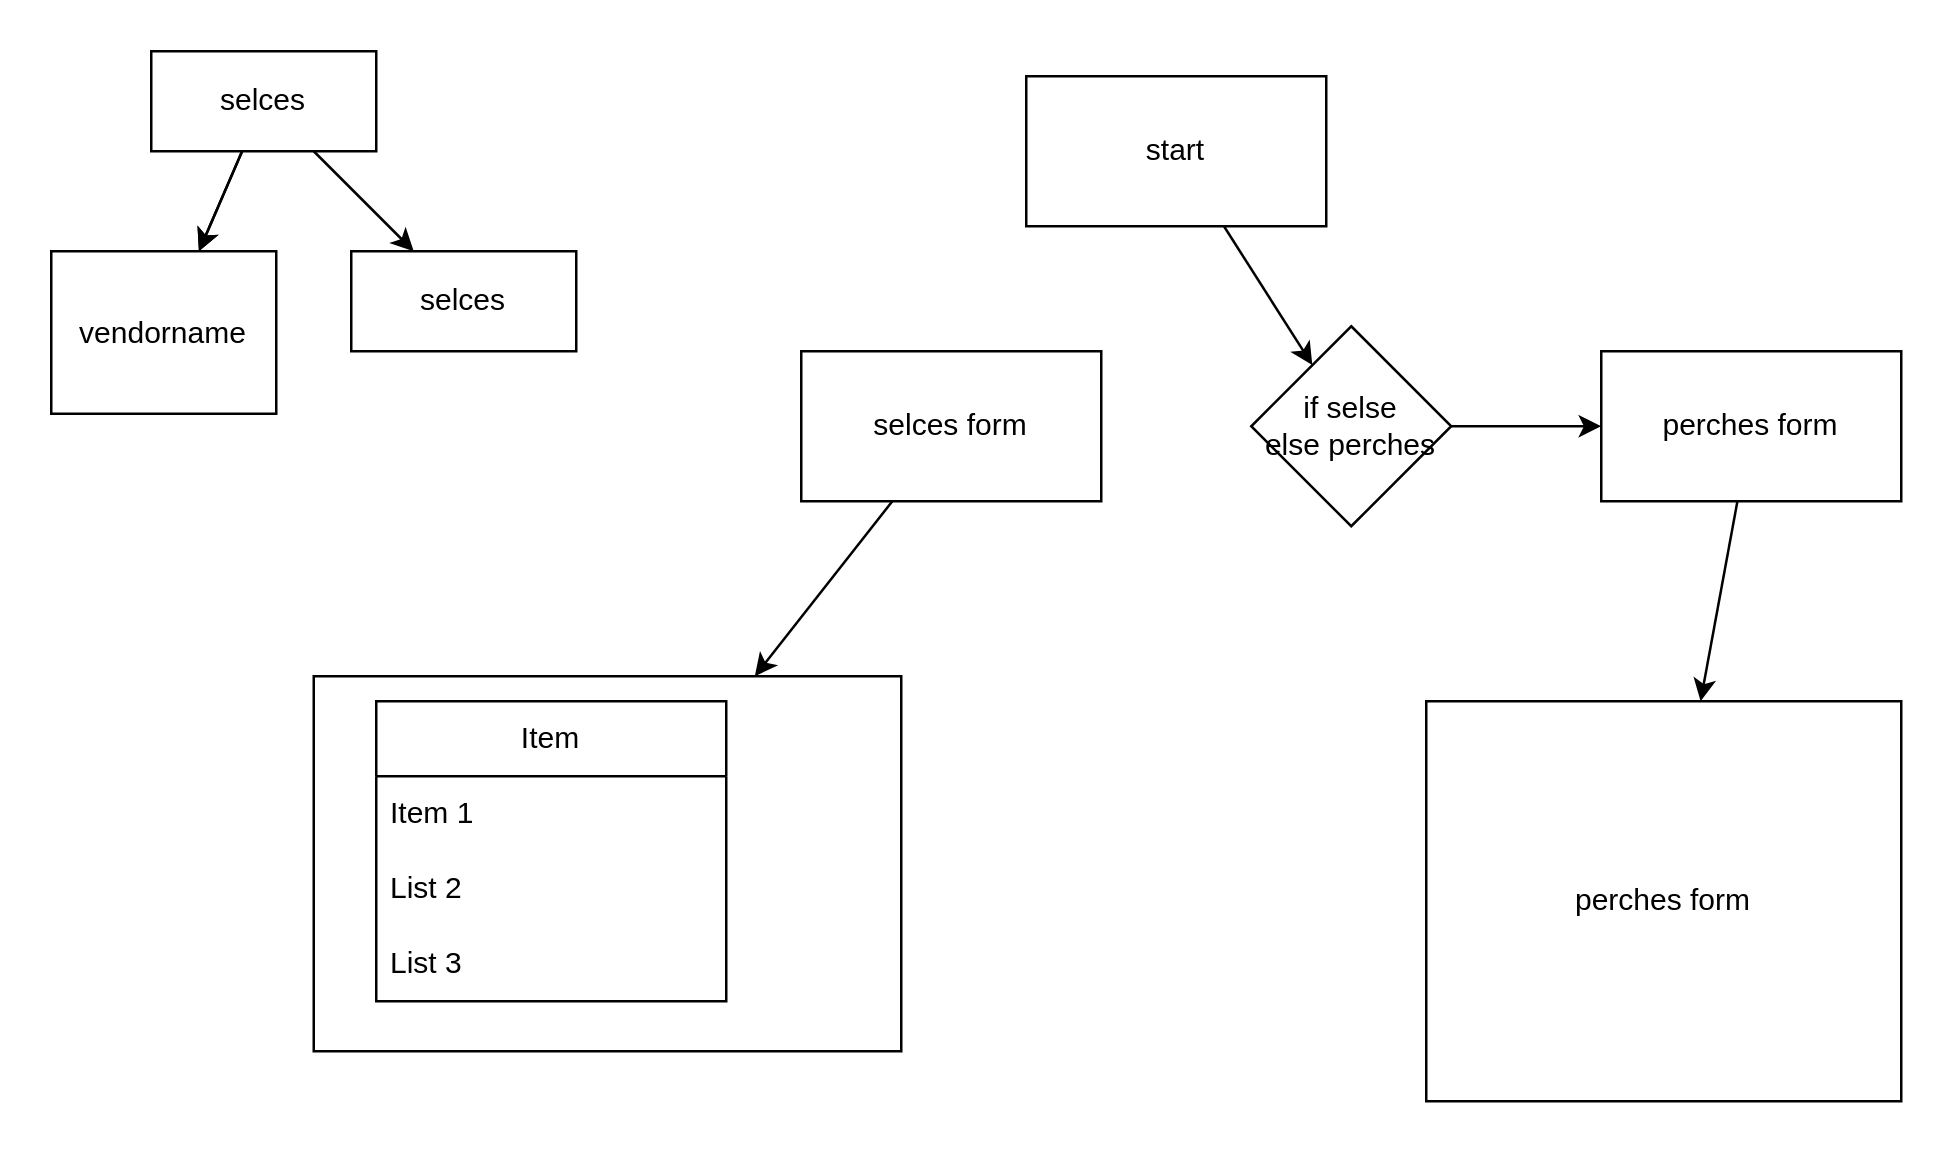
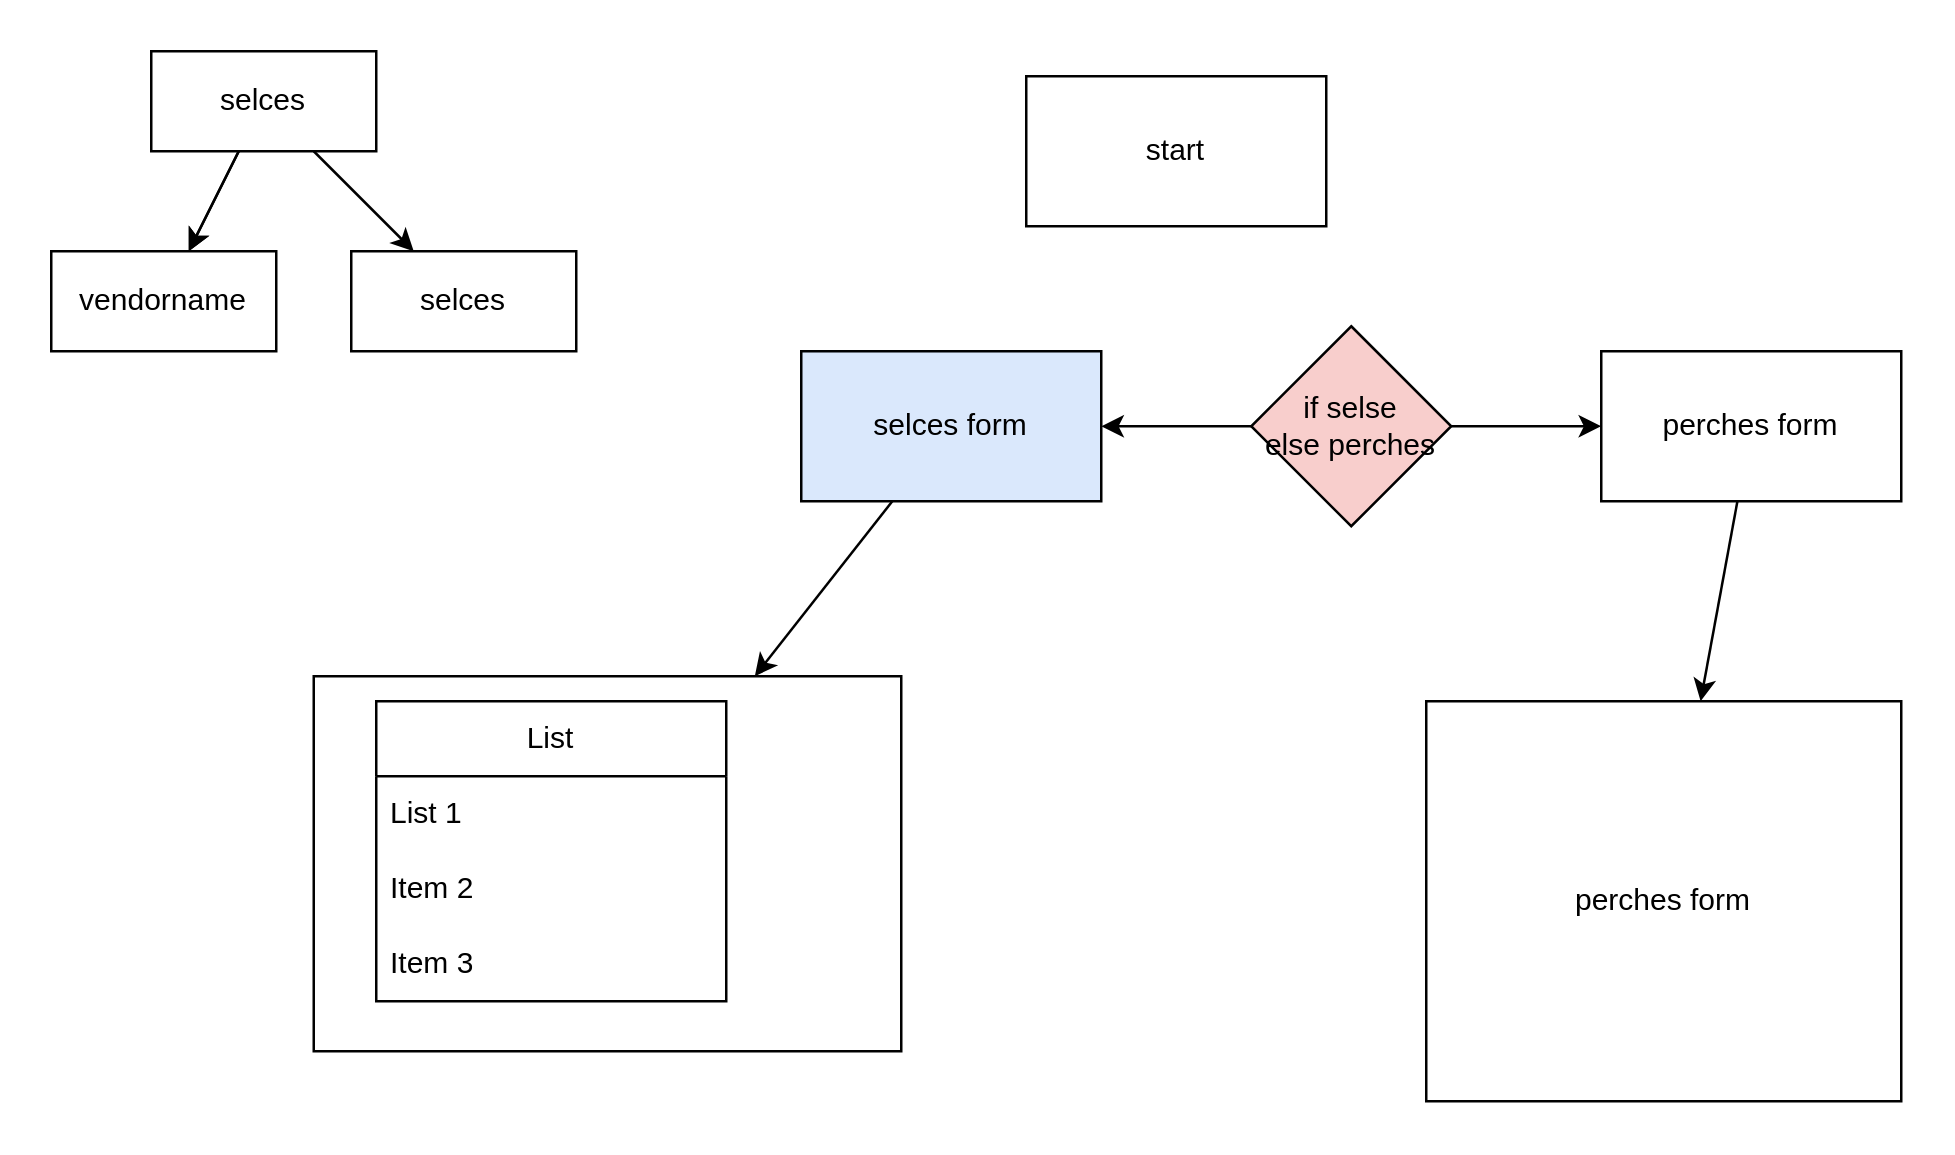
(1264, 289) -> none
(164, 333) -> (164, 301)
(951, 426) -> (951, 426)
none -> (1184, 426)
(1351, 426) -> (1351, 426)
(551, 739) -> (551, 739)
(438, 814) -> (434, 814)
(434, 889) -> (438, 889)
(434, 964) -> (438, 964)
